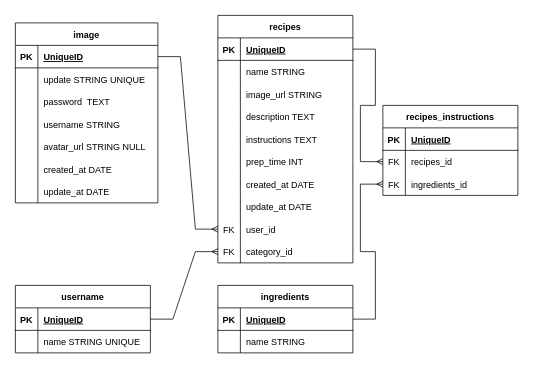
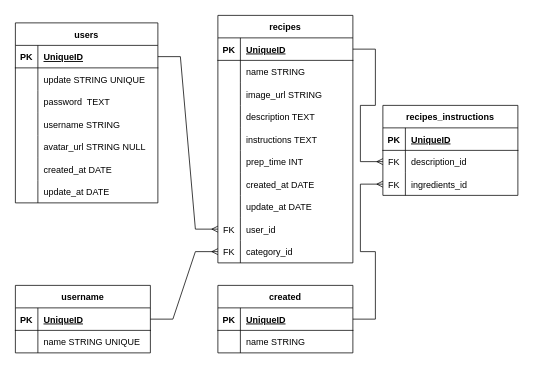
(86, 35) -> (86, 35)
(434, 162) -> (443, 162)
(285, 297) -> (285, 297)
